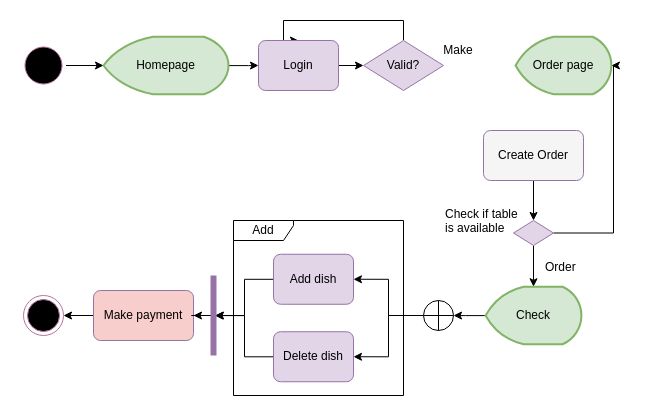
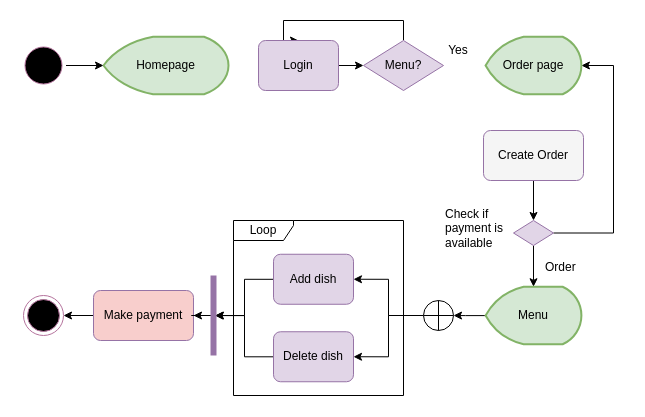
(459, 51) -> (459, 51)
(240, 66) -> none
(404, 66) -> (404, 66)
(563, 66) -> (533, 66)
(485, 222) -> (485, 229)
(264, 231) -> (264, 231)
(534, 316) -> (534, 316)
